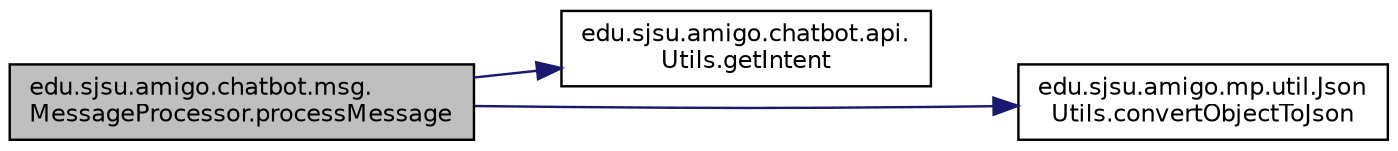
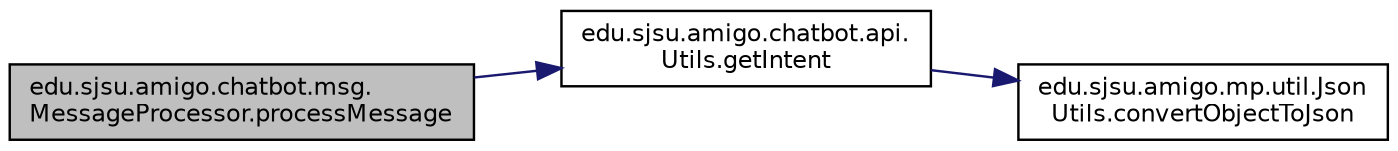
(734, 108) -> (962, 74)
